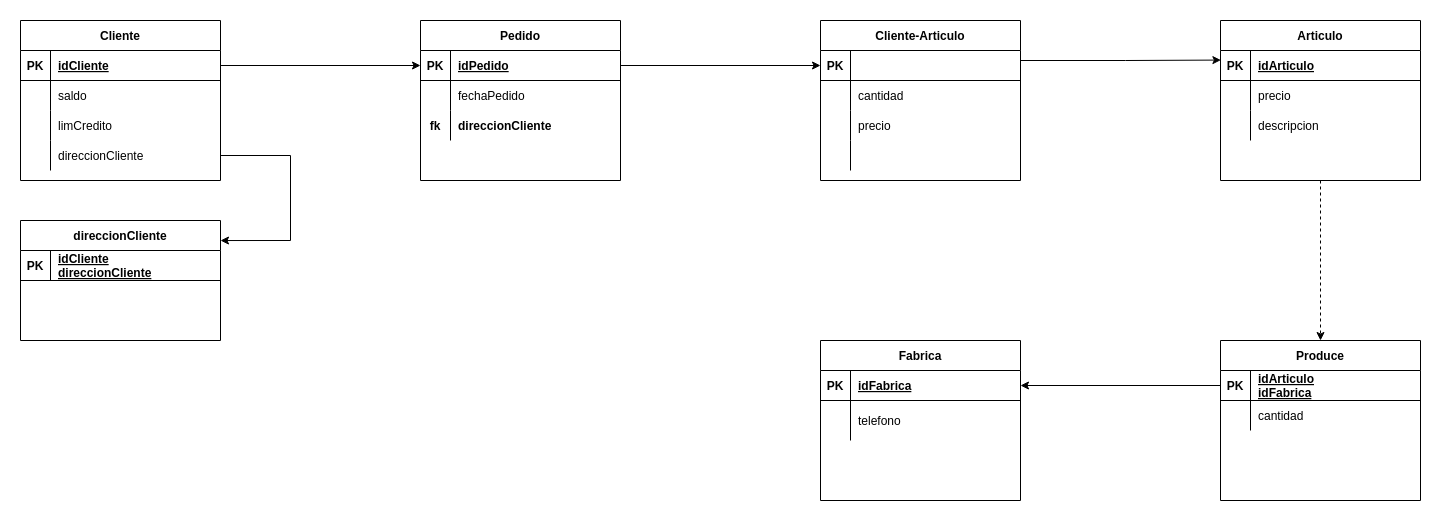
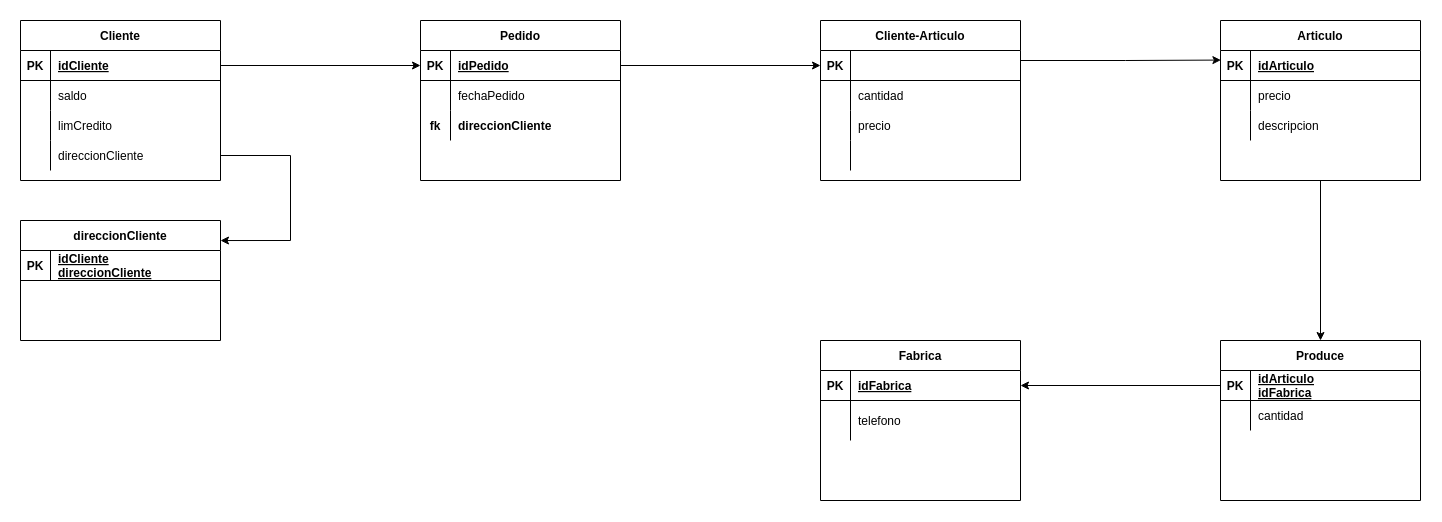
(1321, 257) -> (1321, 257)
